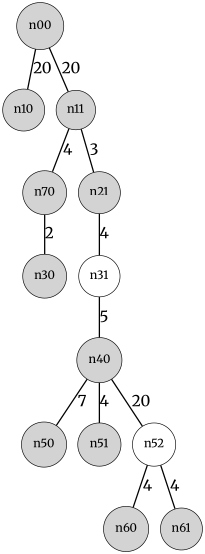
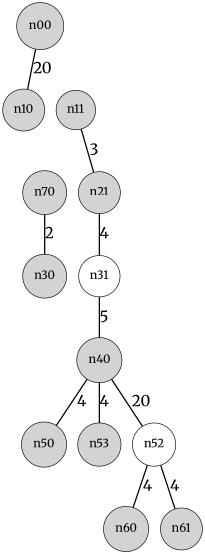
(59, 70) -> none
(61, 150) -> none
(82, 402) -> (82, 402)
(99, 445) -> (99, 445)
